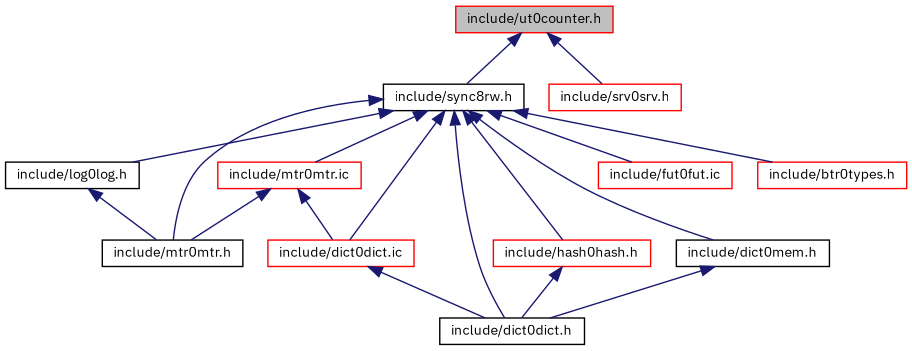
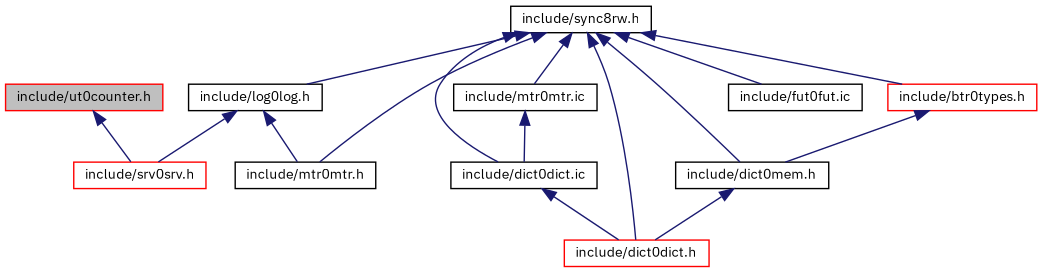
(489, 63) -> none
none -> (851, 139)
none -> (191, 140)
(289, 175) -> (525, 97)
(665, 175) -> (795, 97)
(225, 218) -> none
(341, 253) -> (524, 175)
(572, 253) -> none
(512, 331) -> (637, 253)
